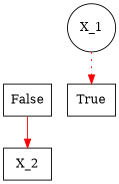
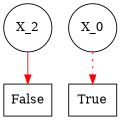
(92, 28) -> (93, 28)
(28, 128) -> (28, 63)
(28, 164) -> (28, 28)
